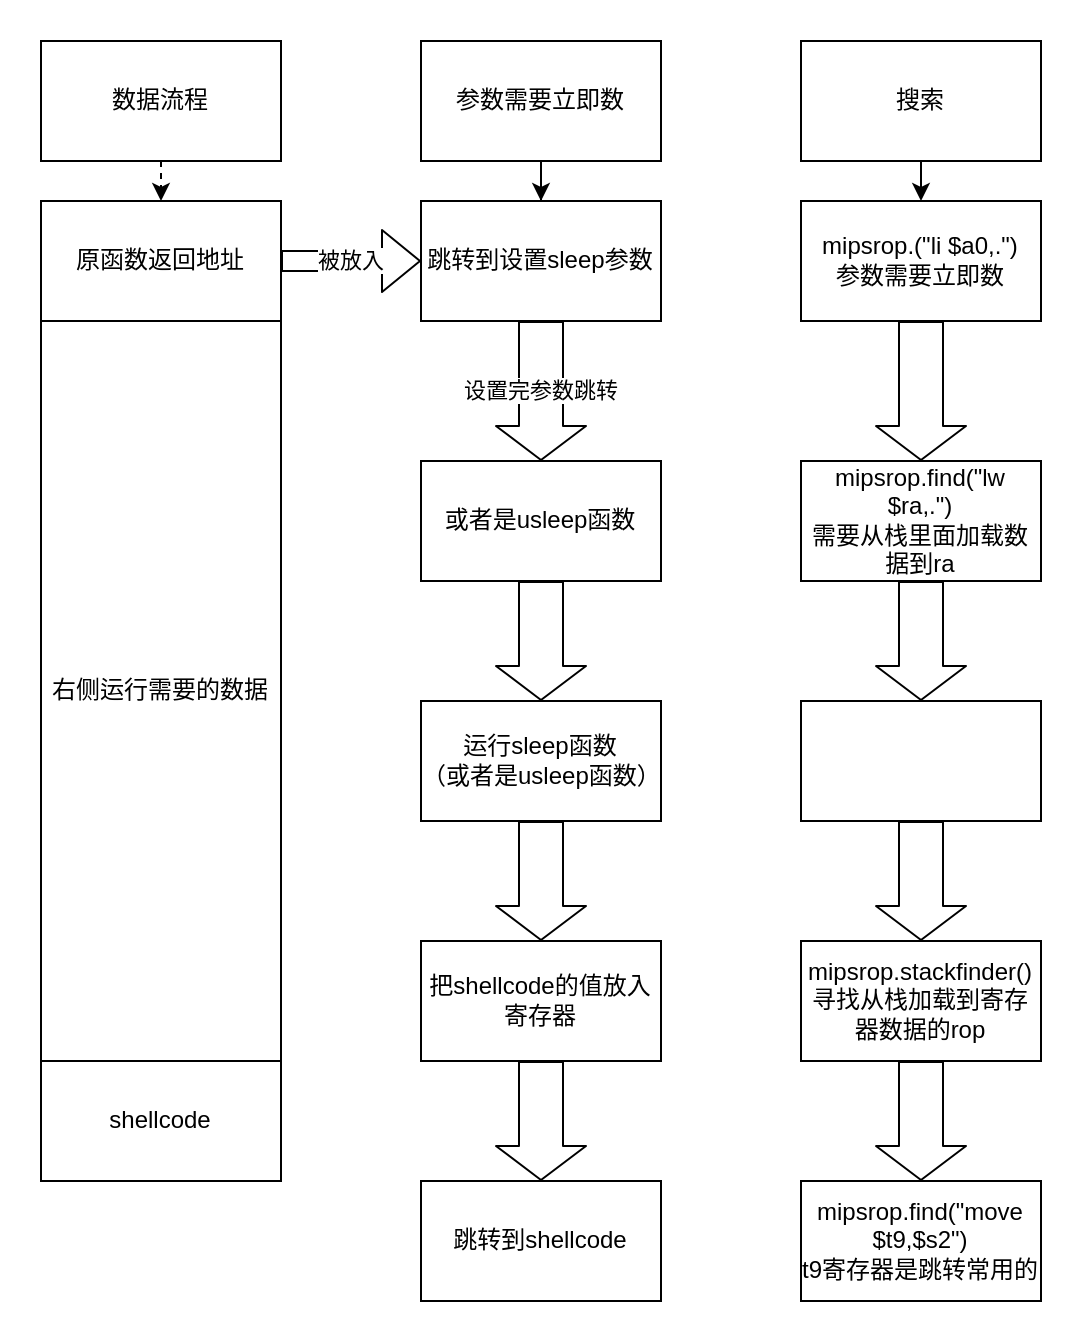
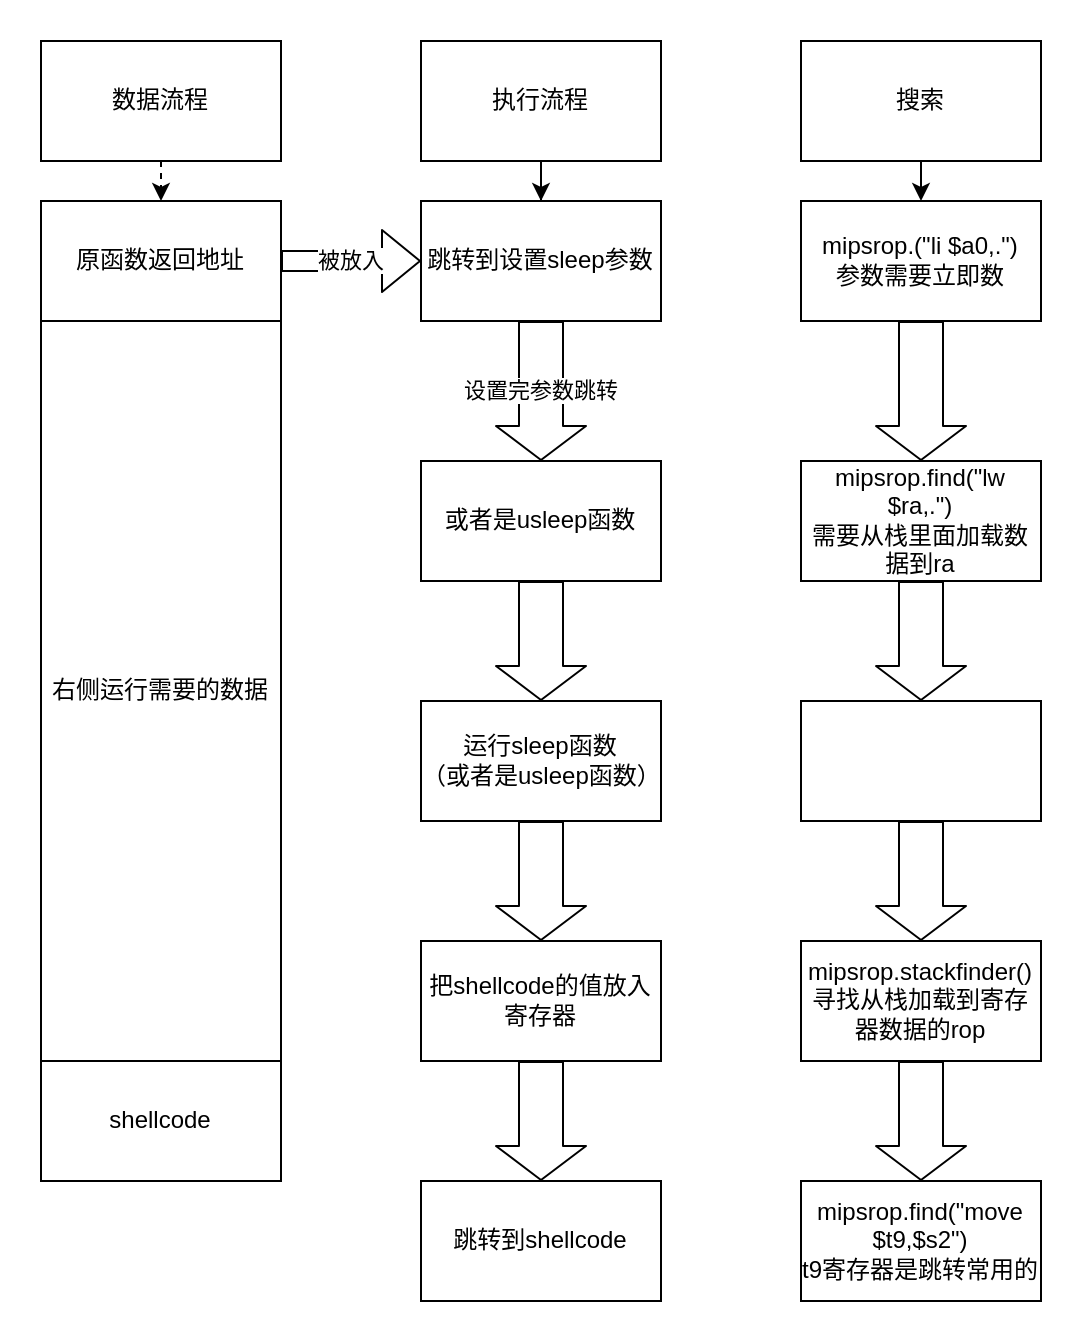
(541, 101) -> (541, 101)
